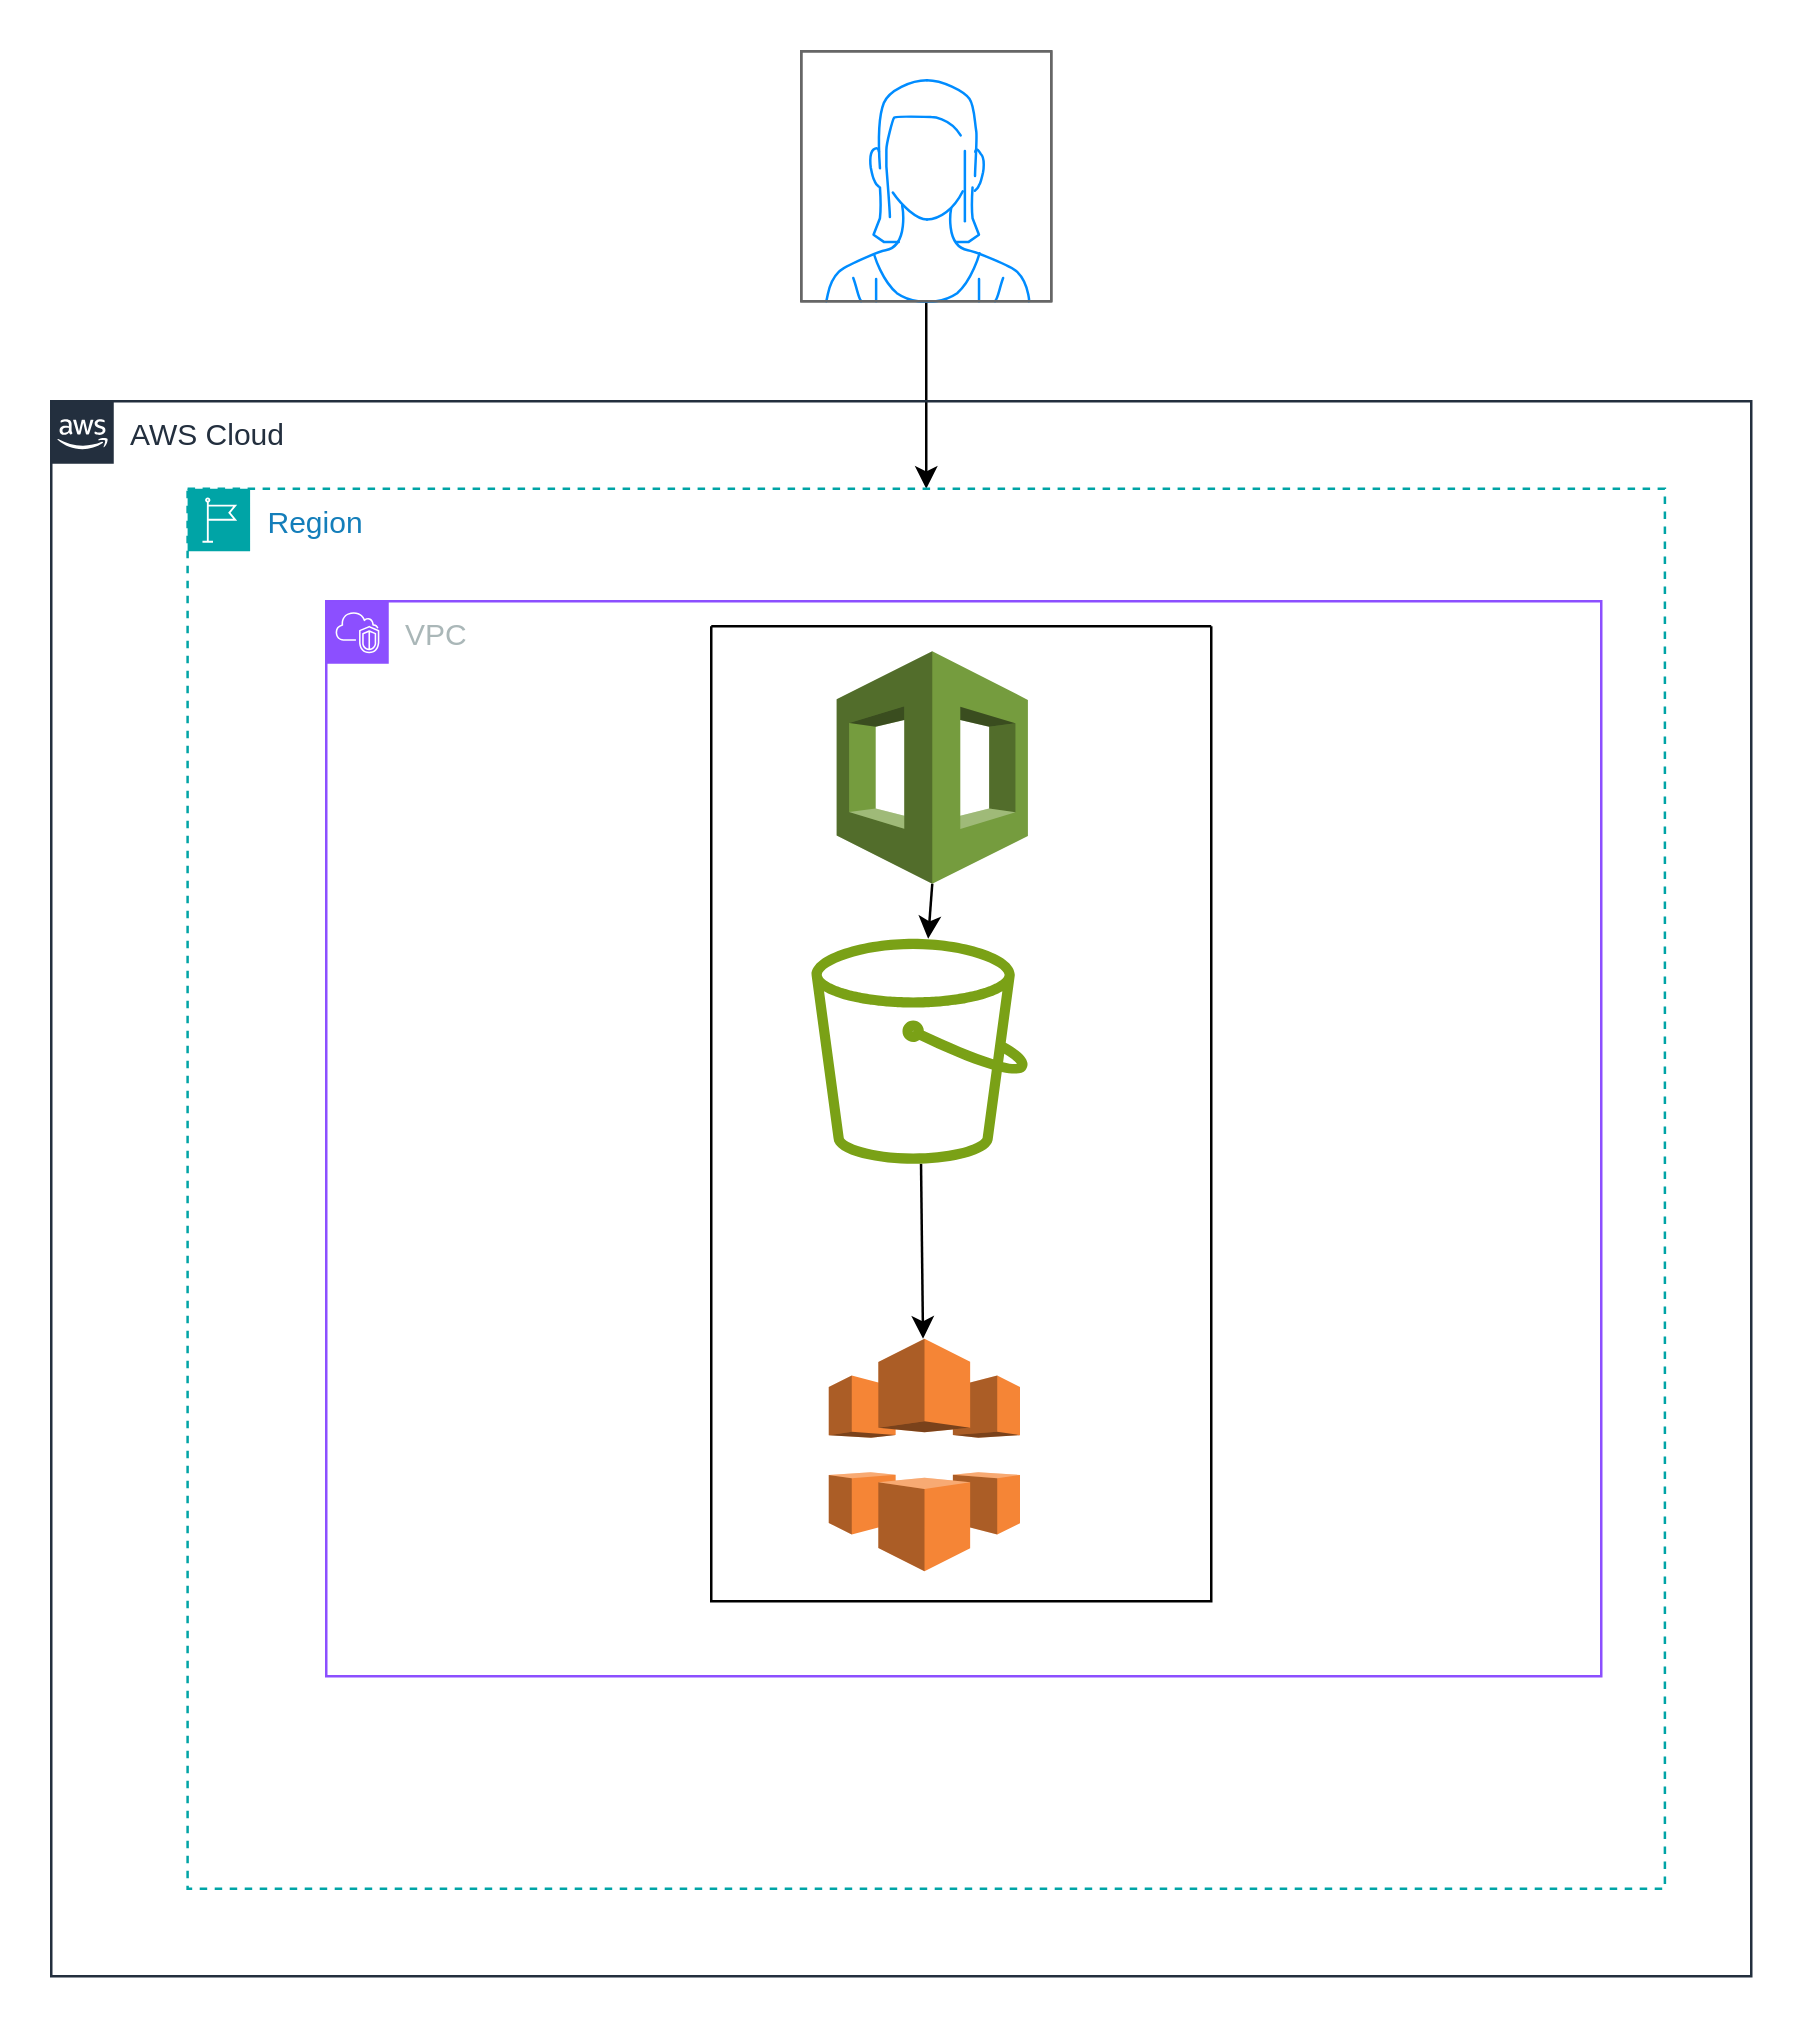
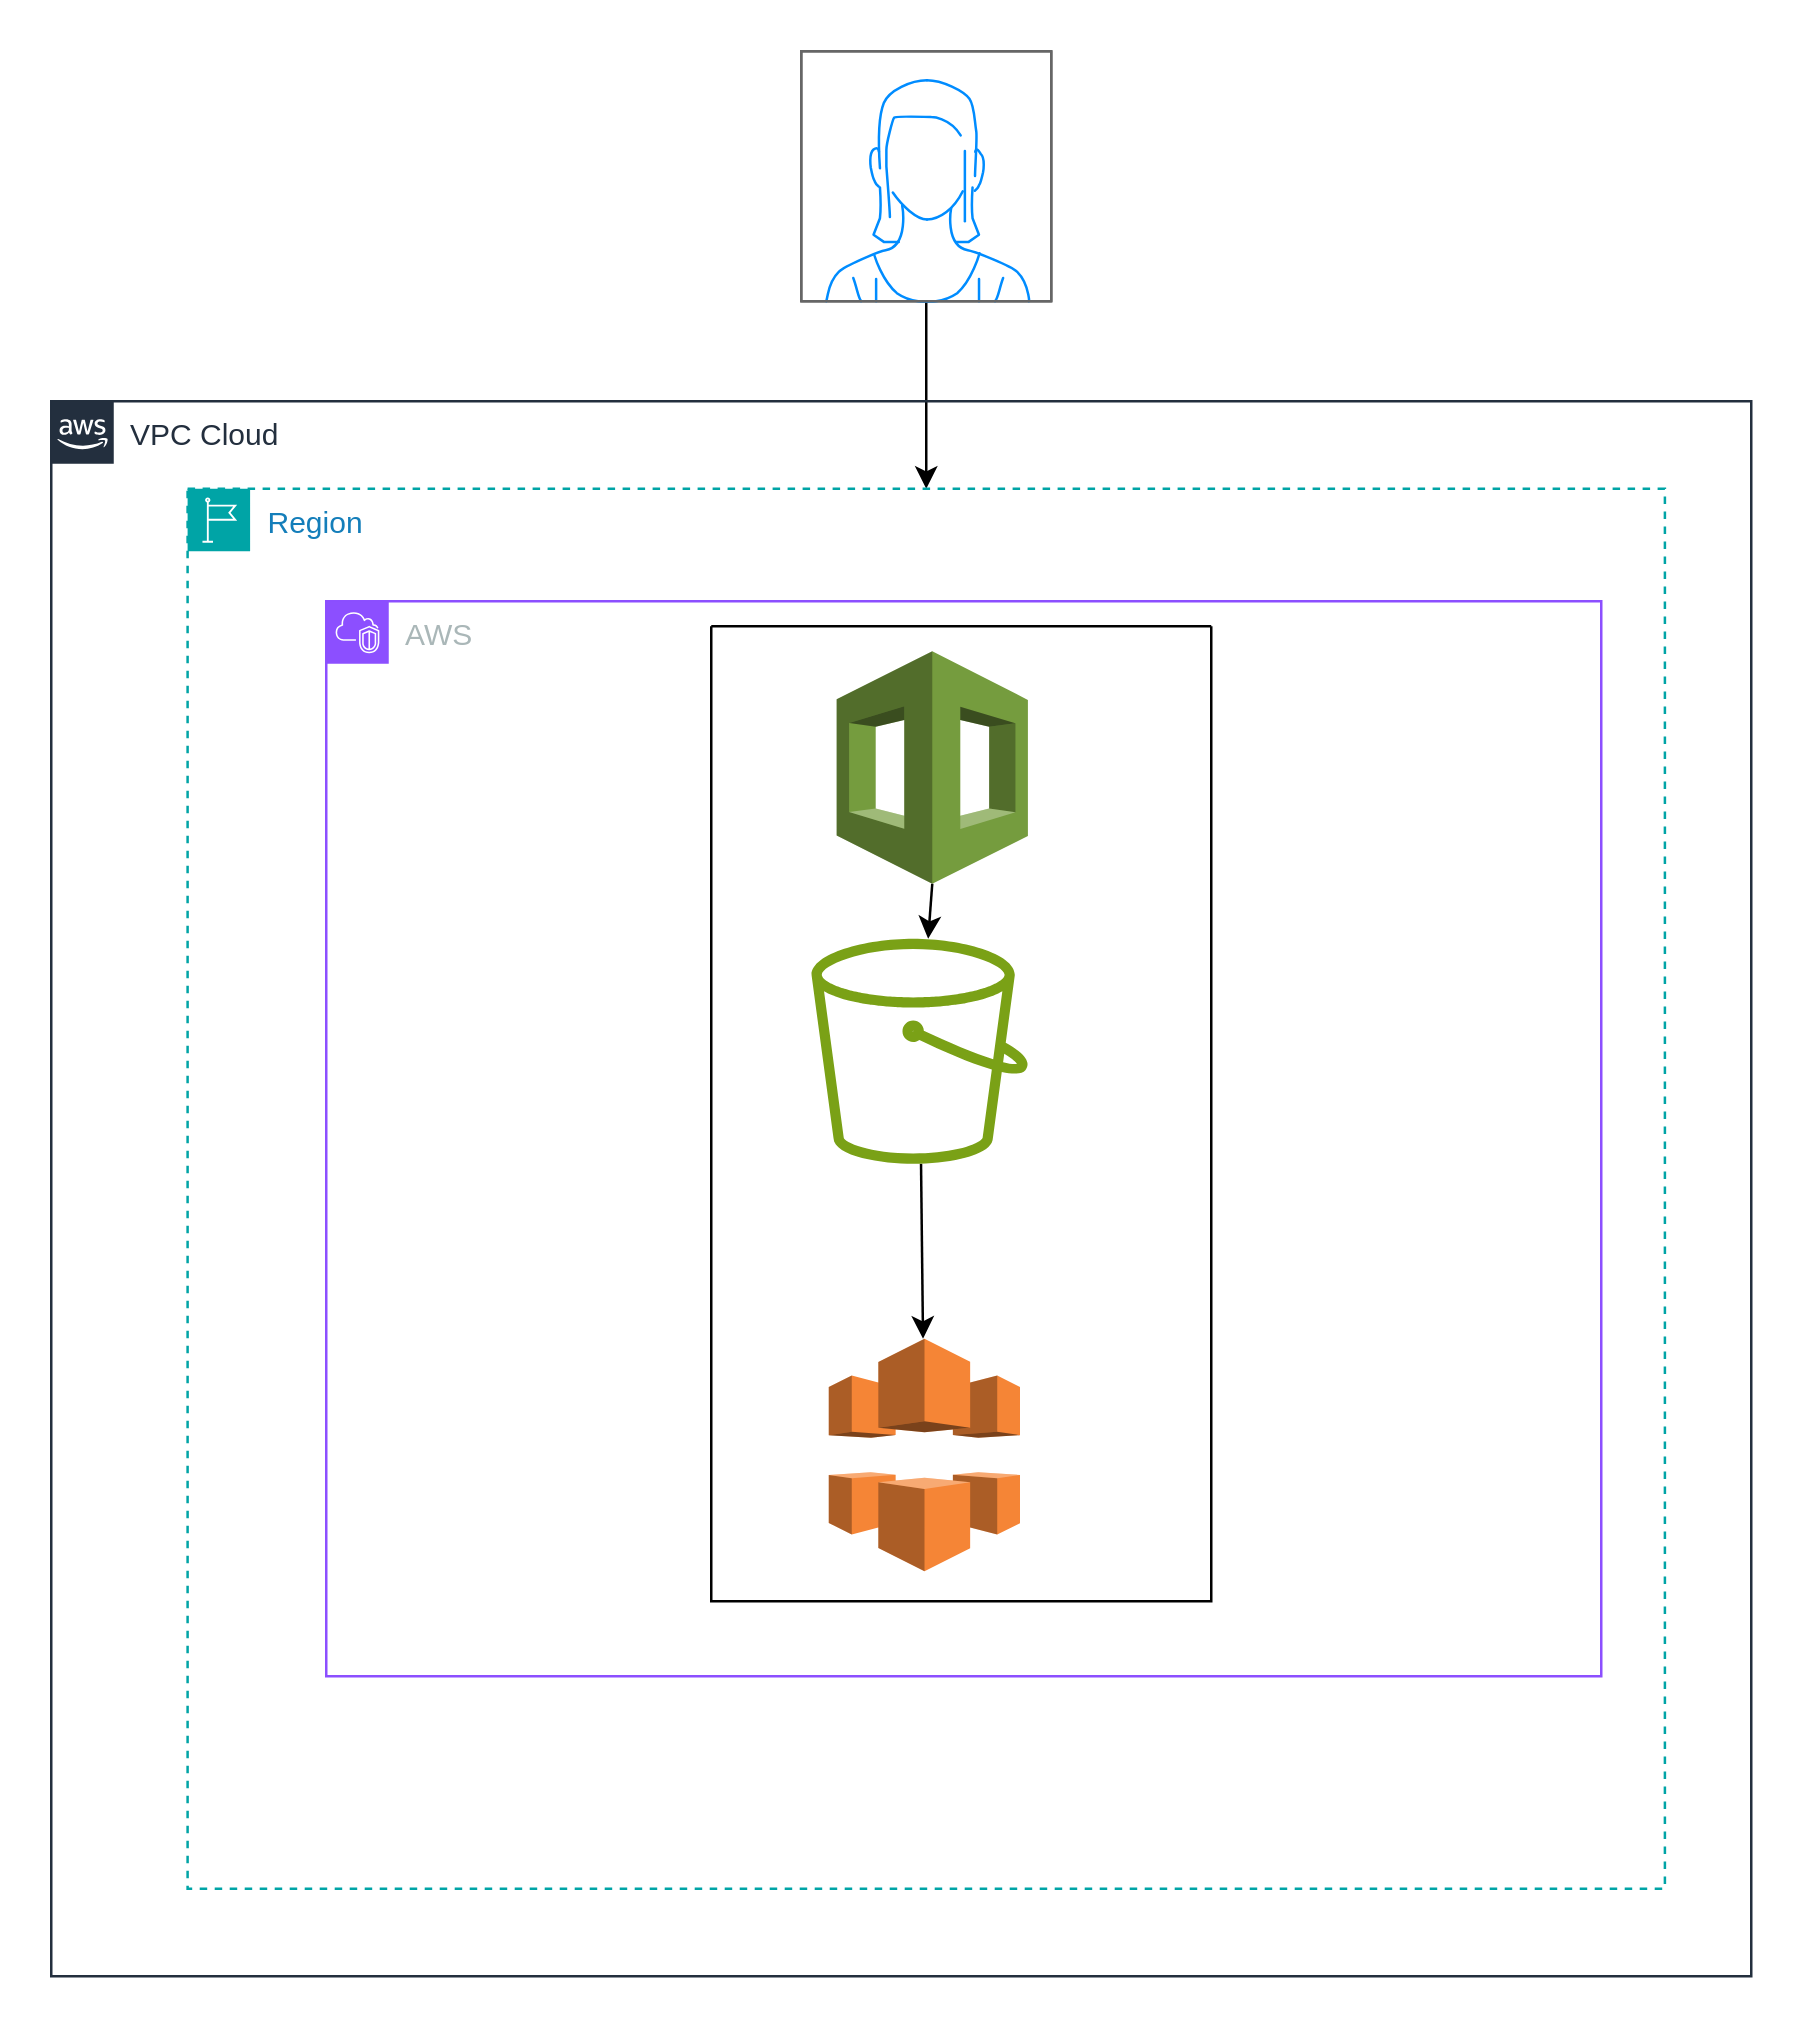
(199, 437) -> (199, 437)
(431, 637) -> (431, 637)
